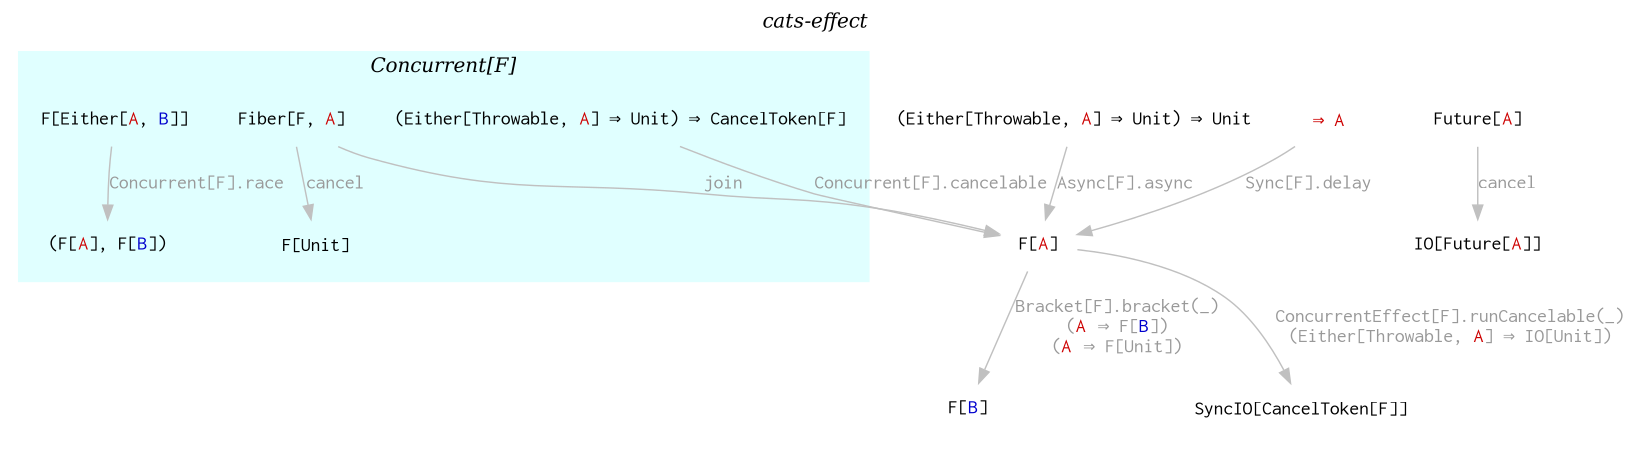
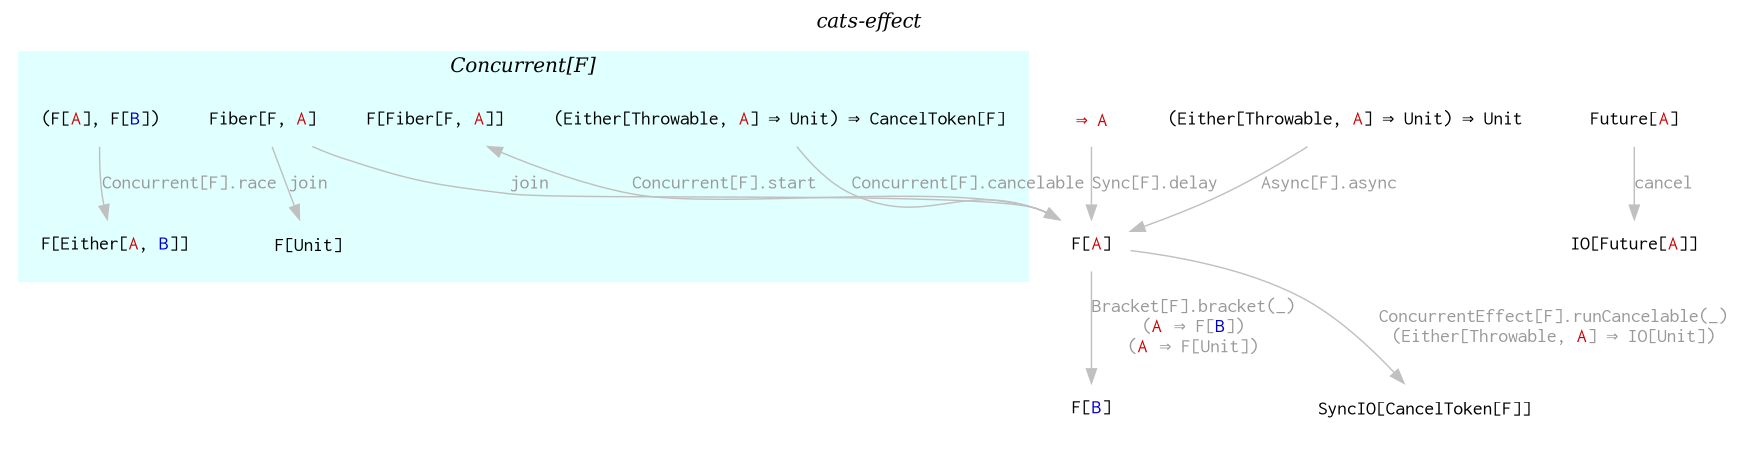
none -> (435, 121)
(109, 176) -> (100, 176)
(335, 183) -> (309, 183)
